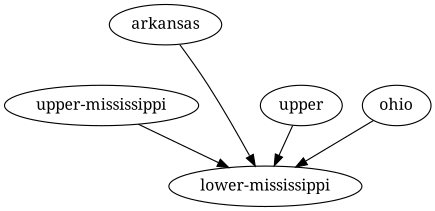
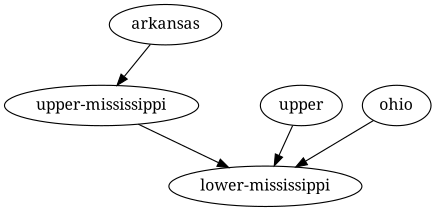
(217, 99) -> (137, 60)
